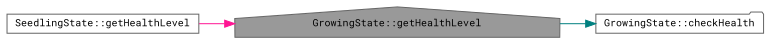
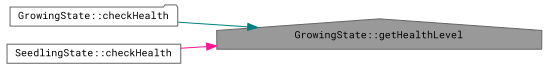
(103, 24) -> (94, 54)
(573, 24) -> (213, 25)
